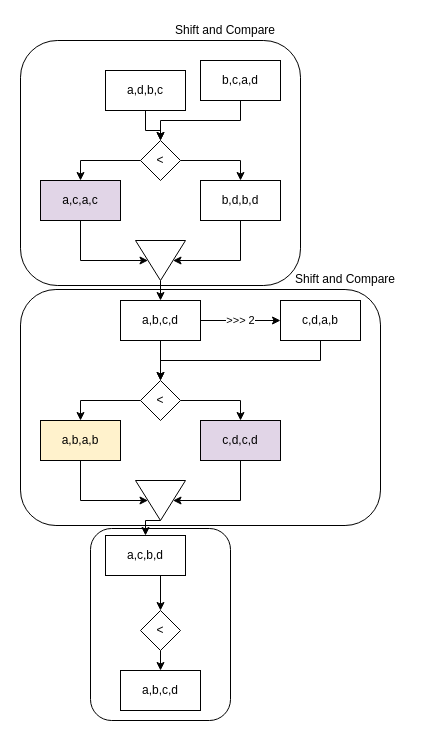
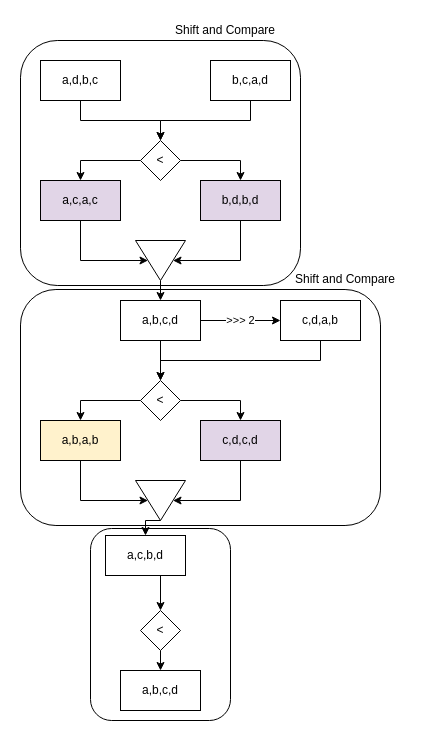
(241, 81) -> (251, 81)
(146, 91) -> (81, 81)
(241, 201) -> (241, 201)
